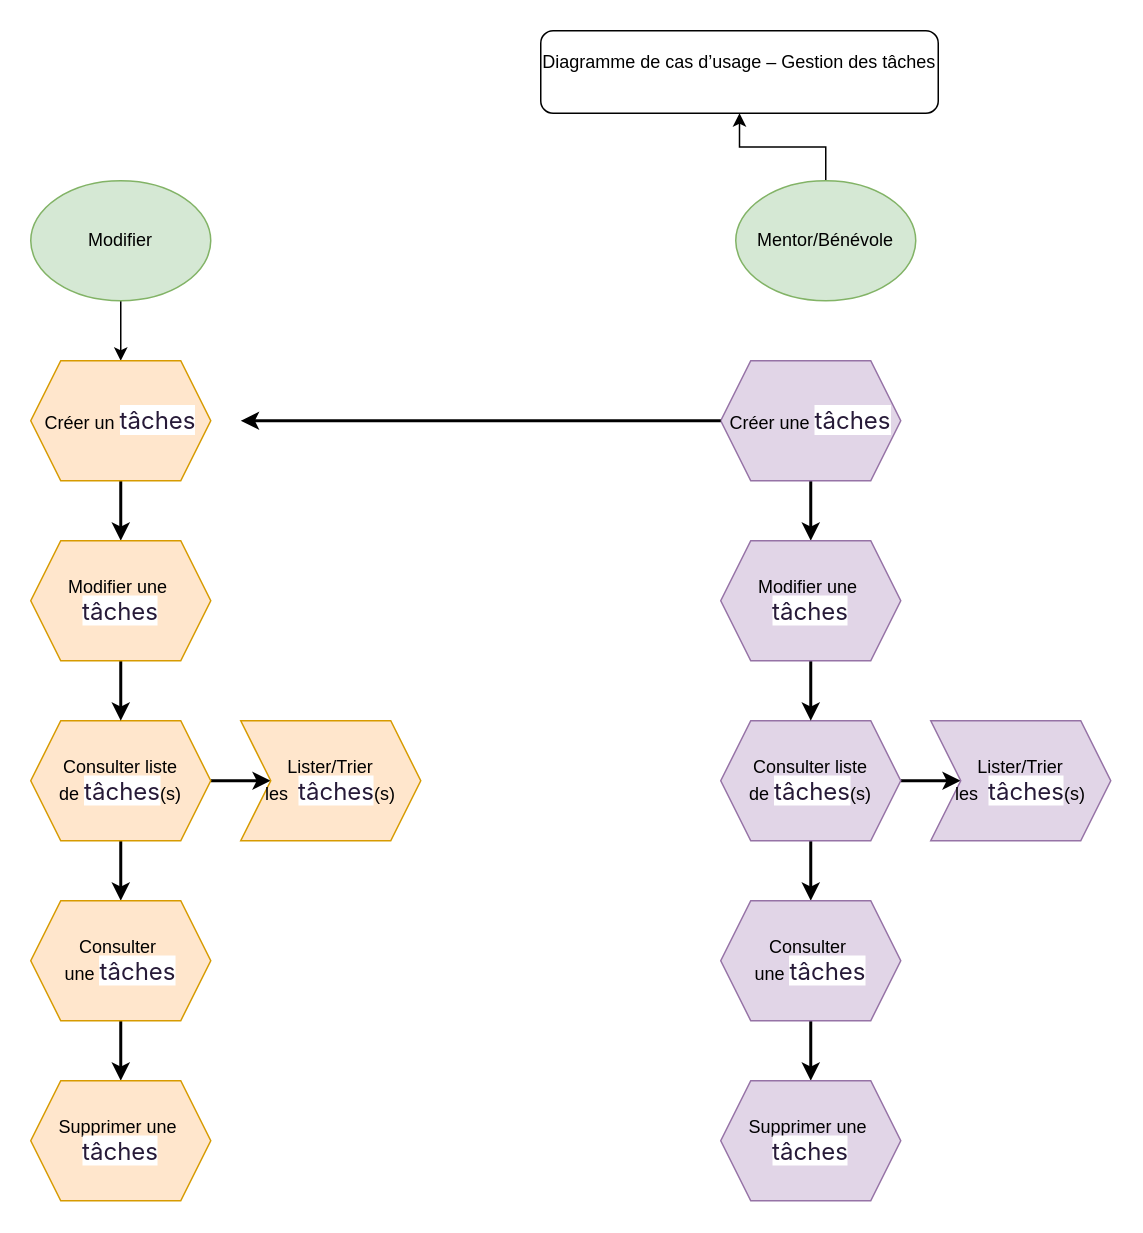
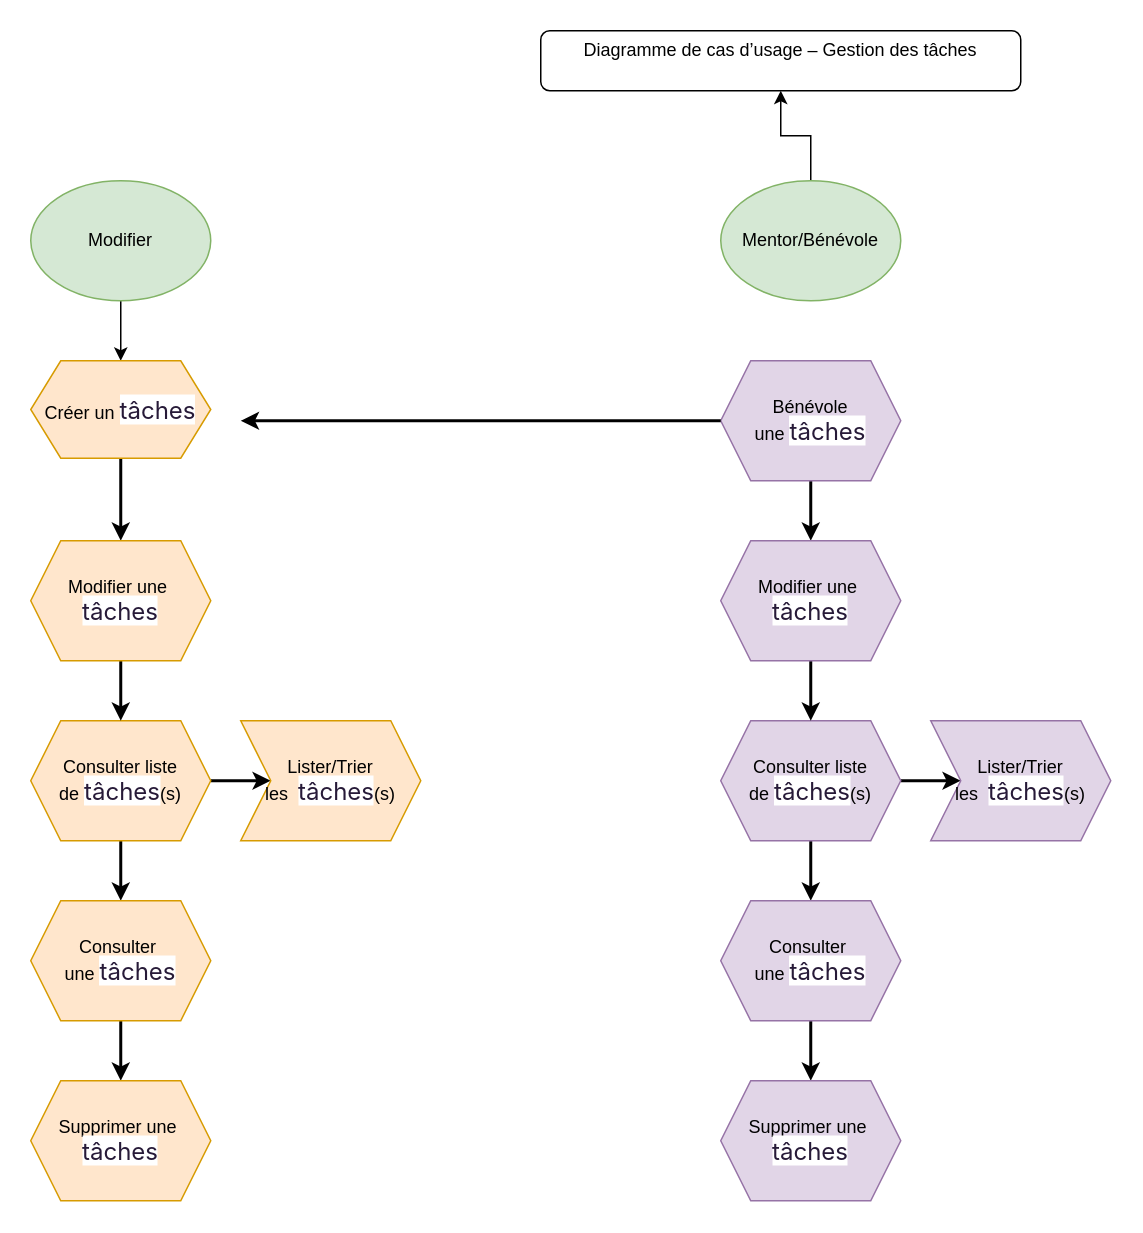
(740, 72) -> (781, 61)
(826, 241) -> (811, 241)
(121, 421) -> (121, 410)
(811, 421) -> (811, 421)
